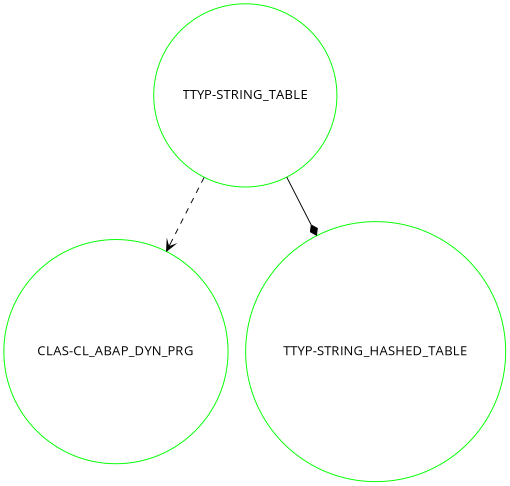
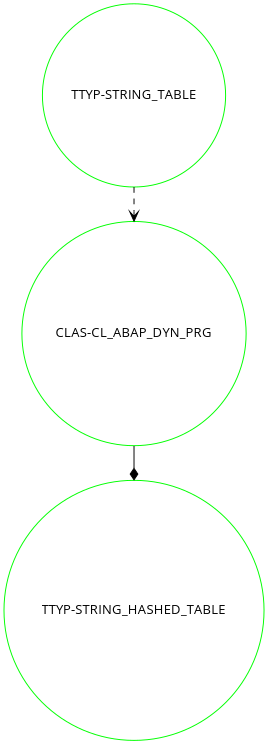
(299, 201) -> (134, 457)
